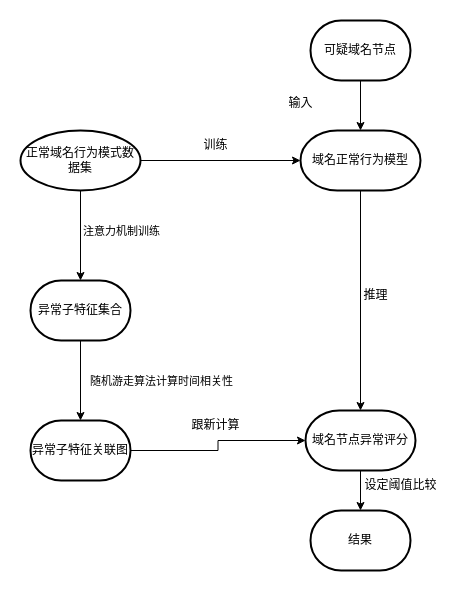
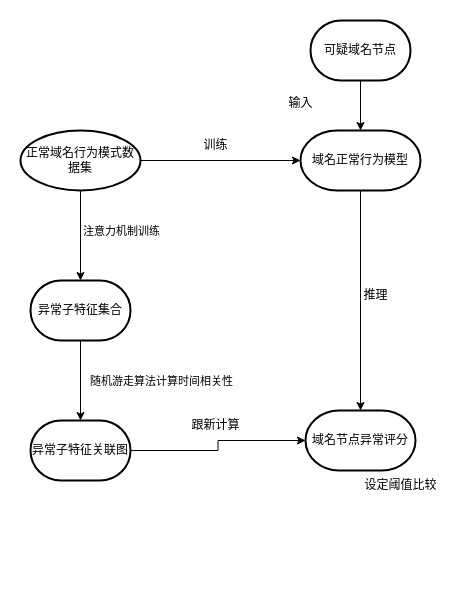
(361, 487) -> none
(361, 541) -> none
